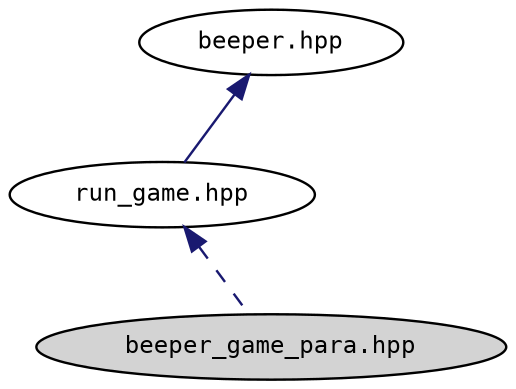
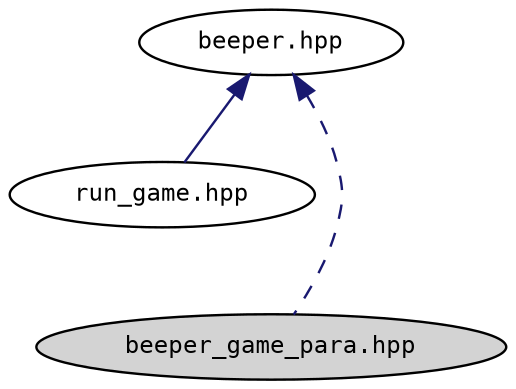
(224, 280) -> (341, 207)
